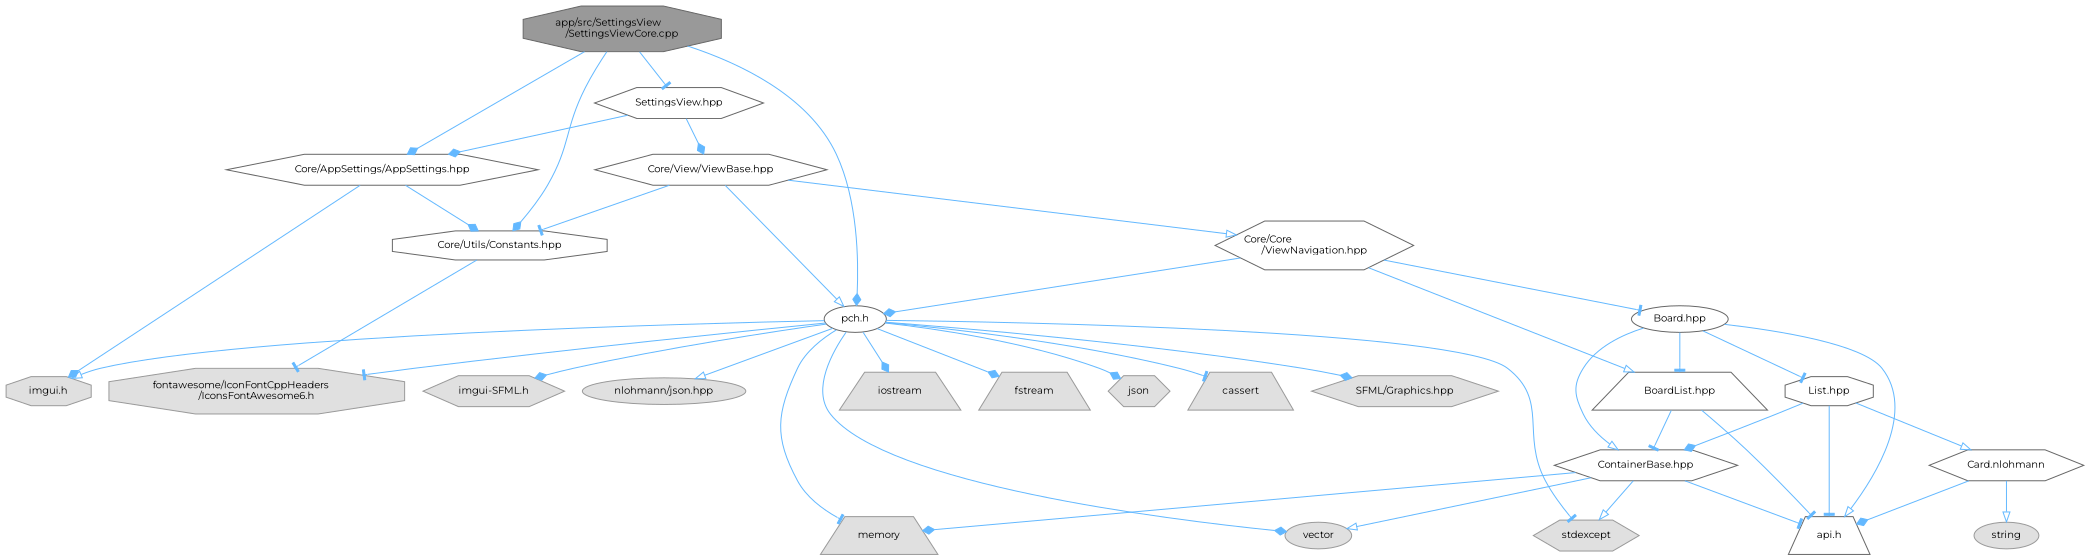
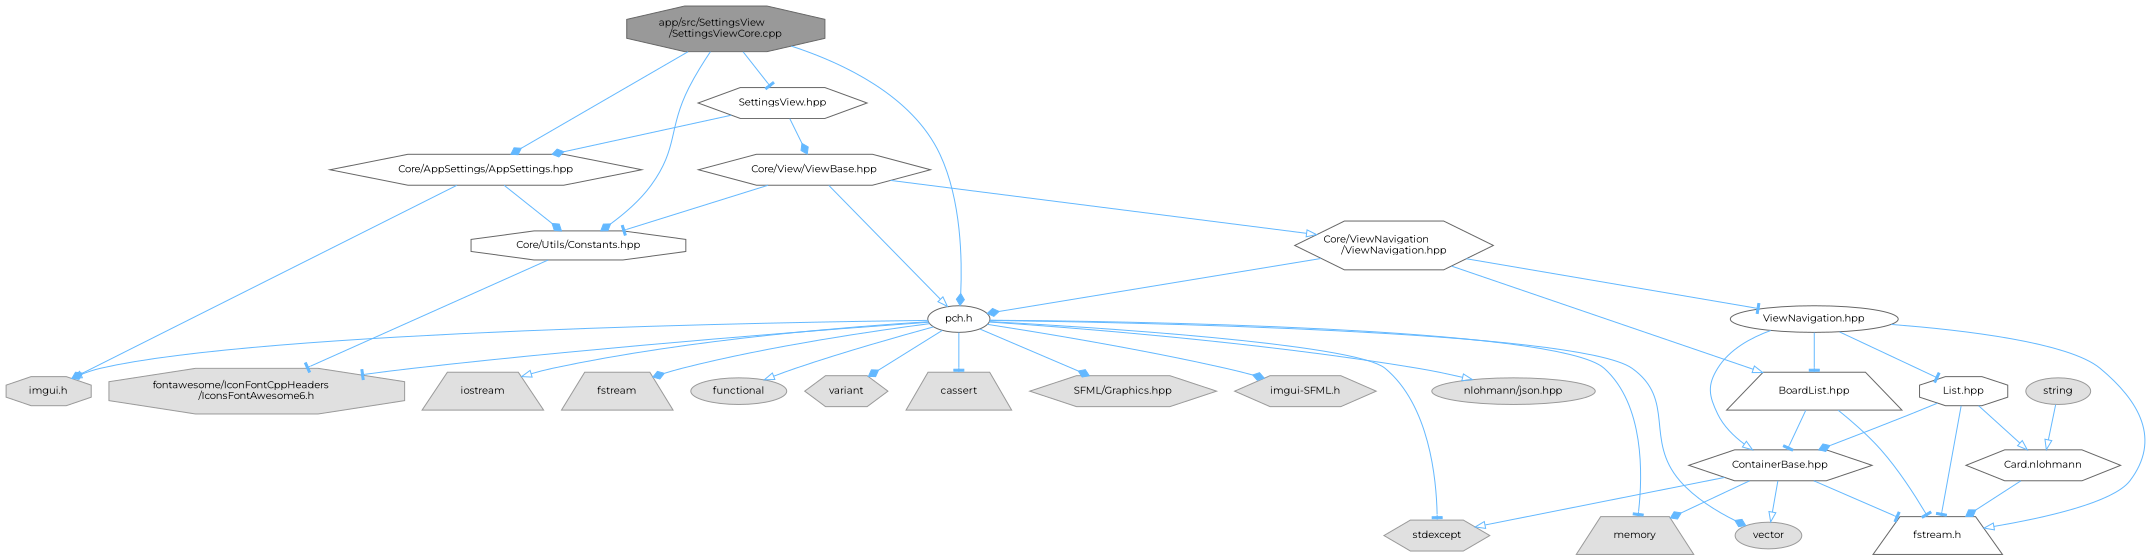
(1314, 245) -> (1394, 245)
(1680, 319) -> (1814, 319)
(873, 347) -> (649, 351)
none -> (739, 391)
(1139, 391) -> (846, 391)
(2007, 496) -> (2052, 422)
(1829, 536) -> (1938, 536)
